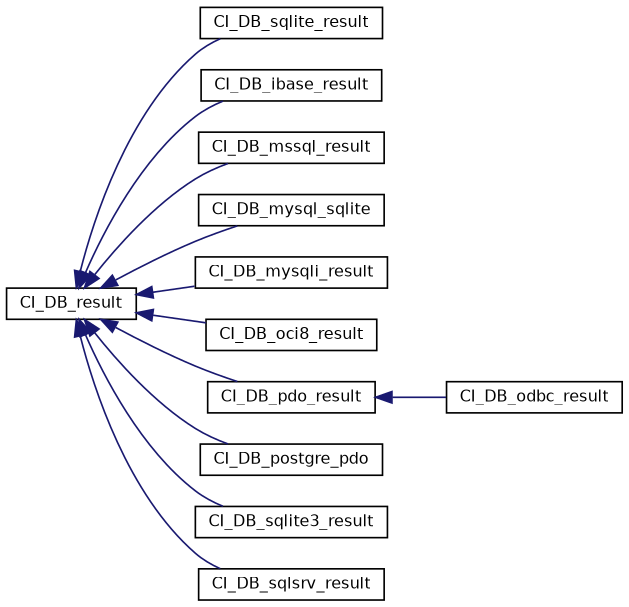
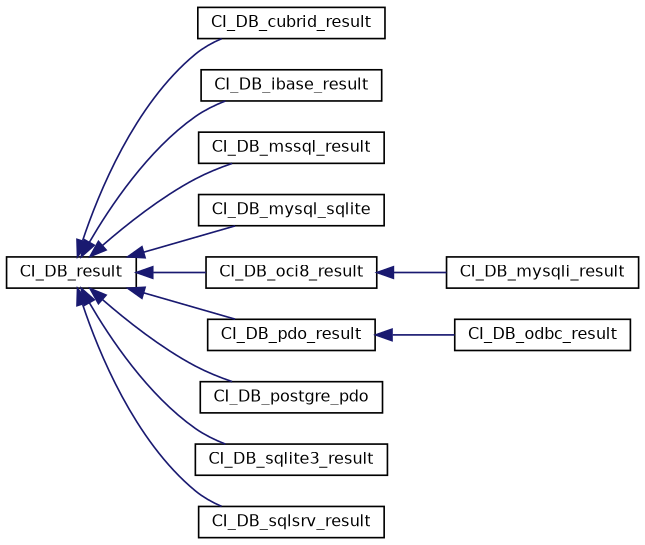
(291, 23) -> (291, 23)
(174, 289) -> (420, 273)
